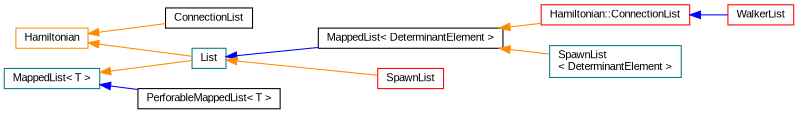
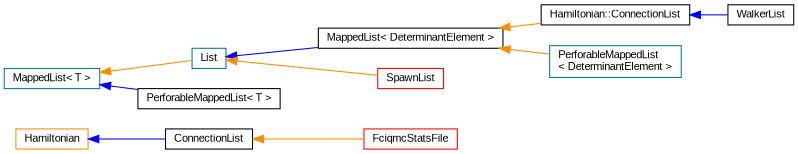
(615, 15) -> (615, 15)
(761, 15) -> (761, 15)
(132, 28) -> (132, 139)
(145, 50) -> none
(615, 62) -> (615, 62)
none -> (411, 139)
